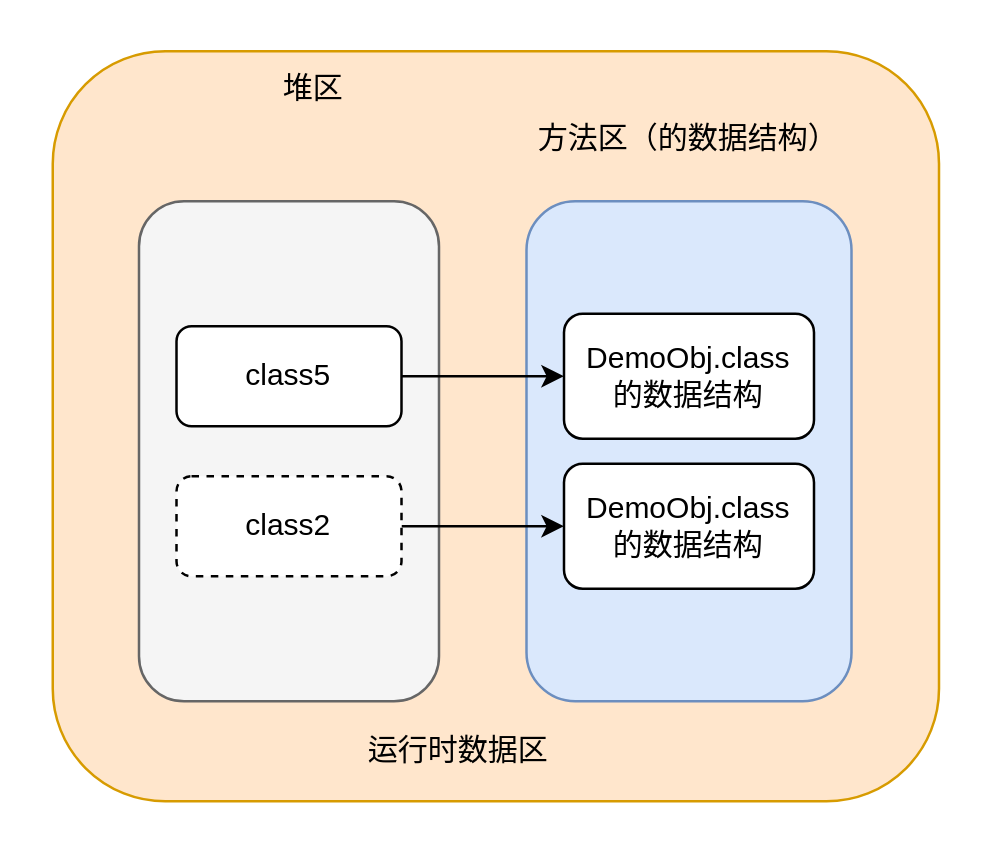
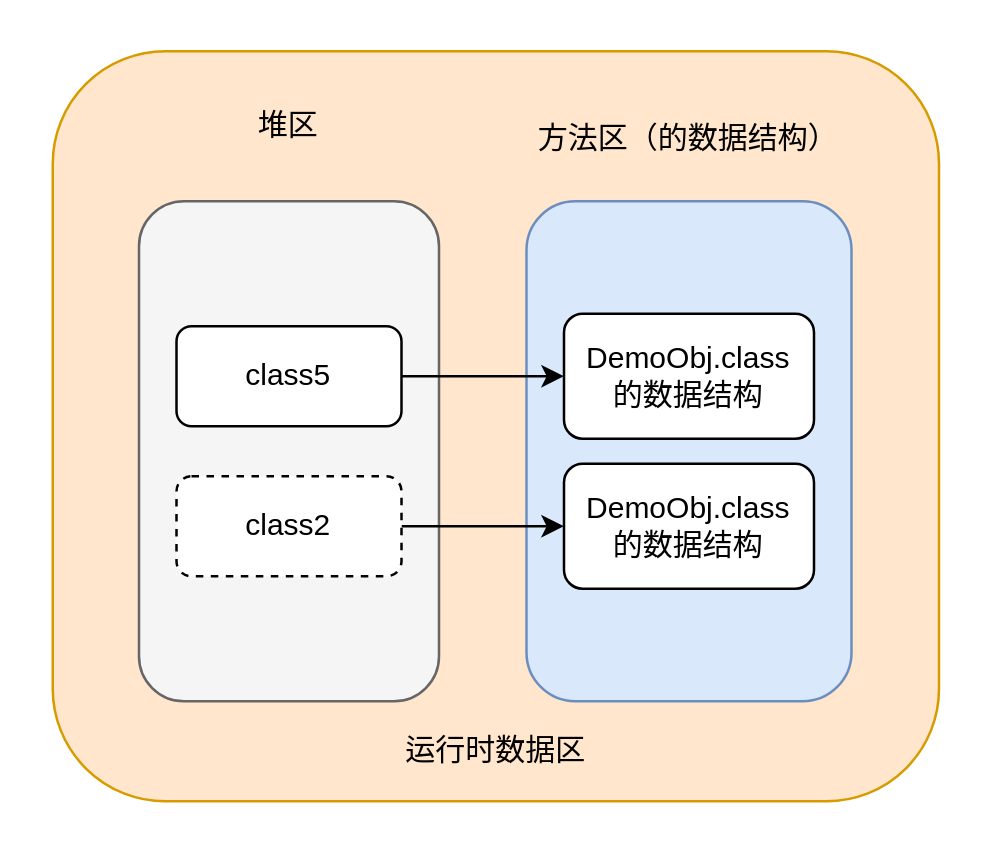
(314, 89) -> (289, 126)
(458, 751) -> (496, 751)
